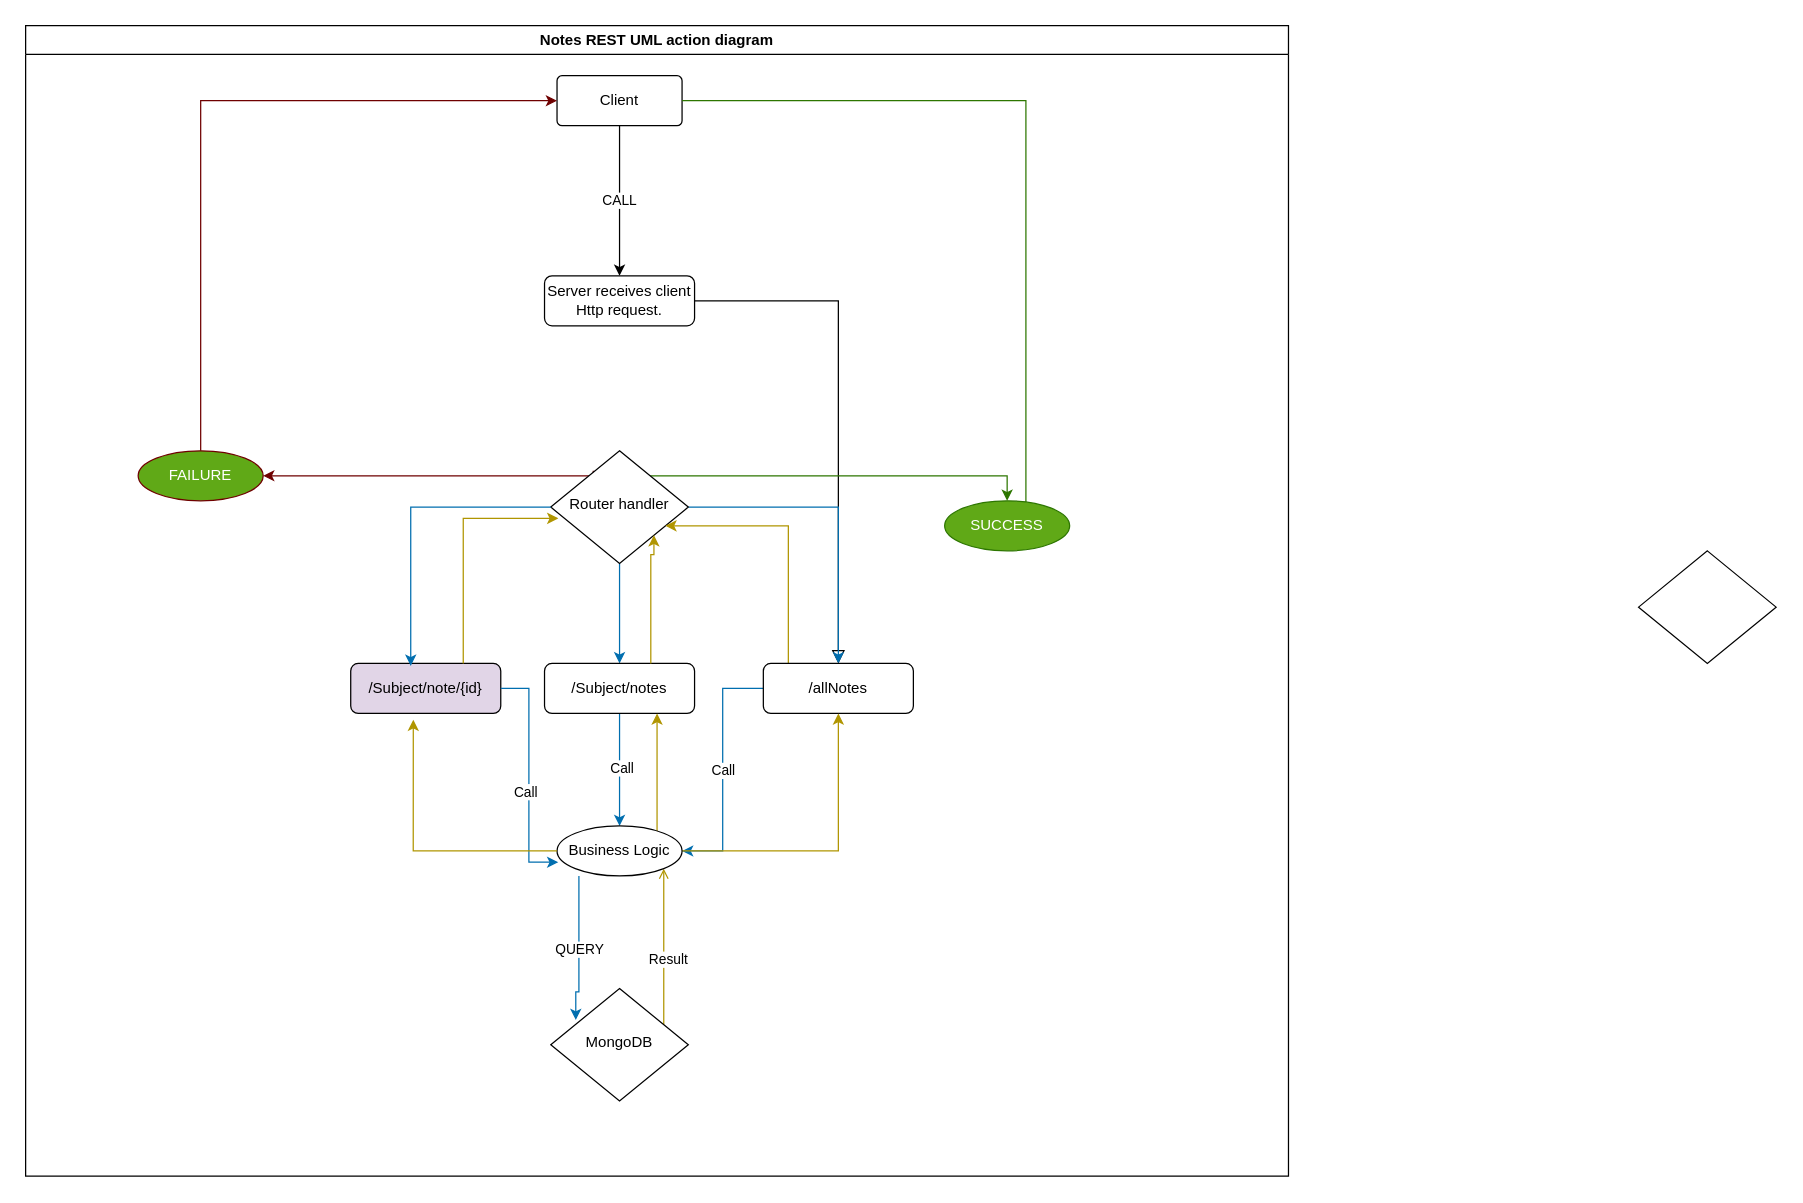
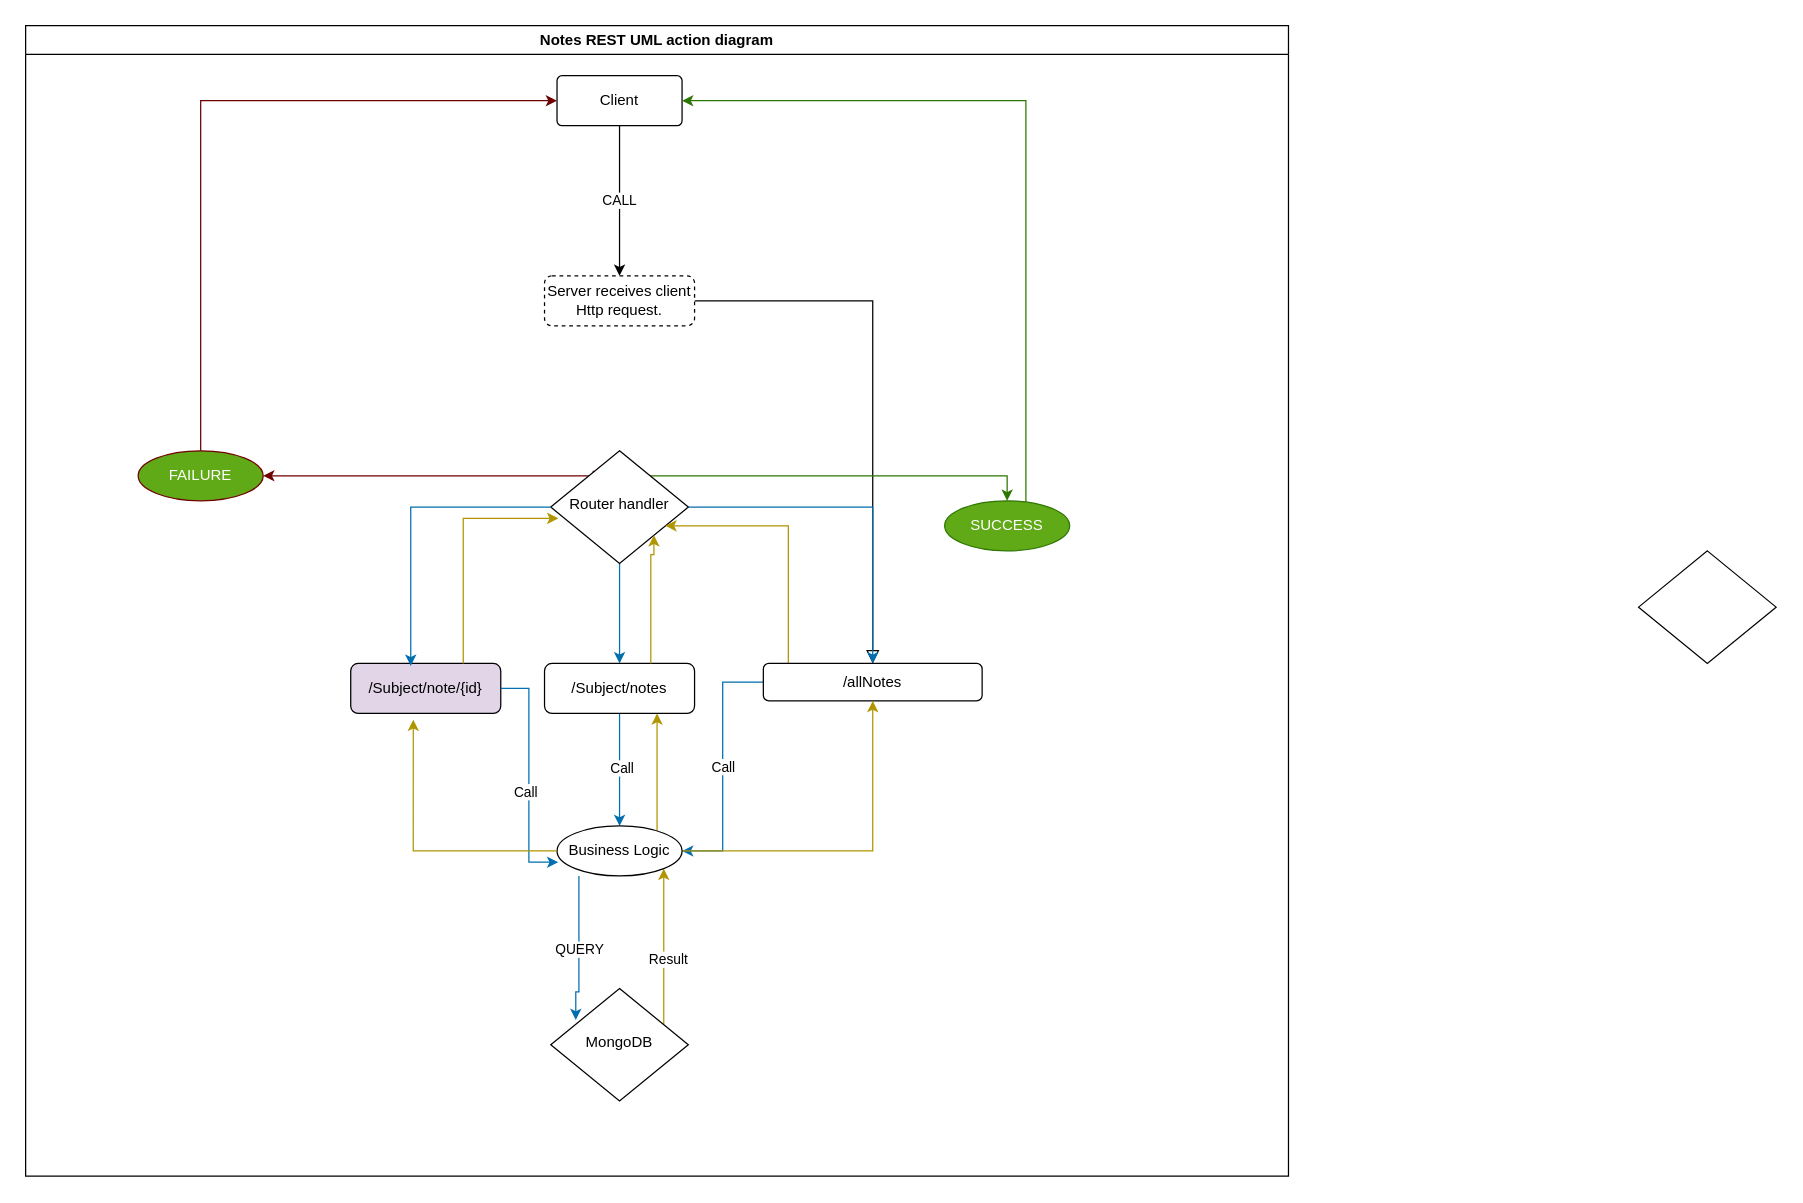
(688, 101) -> (692, 101)
(619, 301) -> (619, 301)
(838, 688) -> (873, 682)
(664, 876) -> (664, 878)
